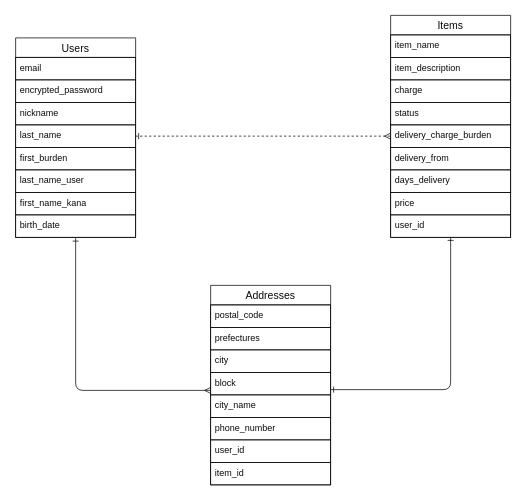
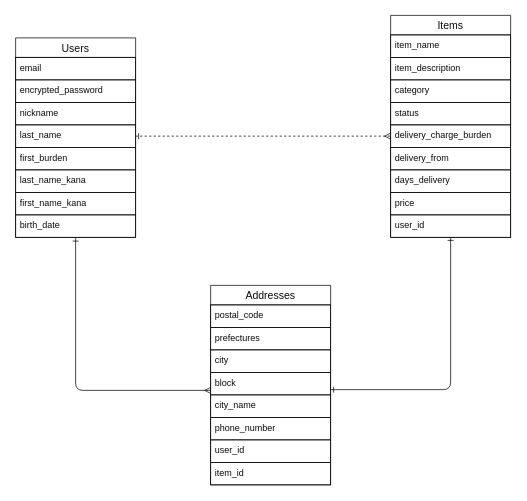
(410, 90) -> (415, 90)
(54, 180) -> (54, 180)
